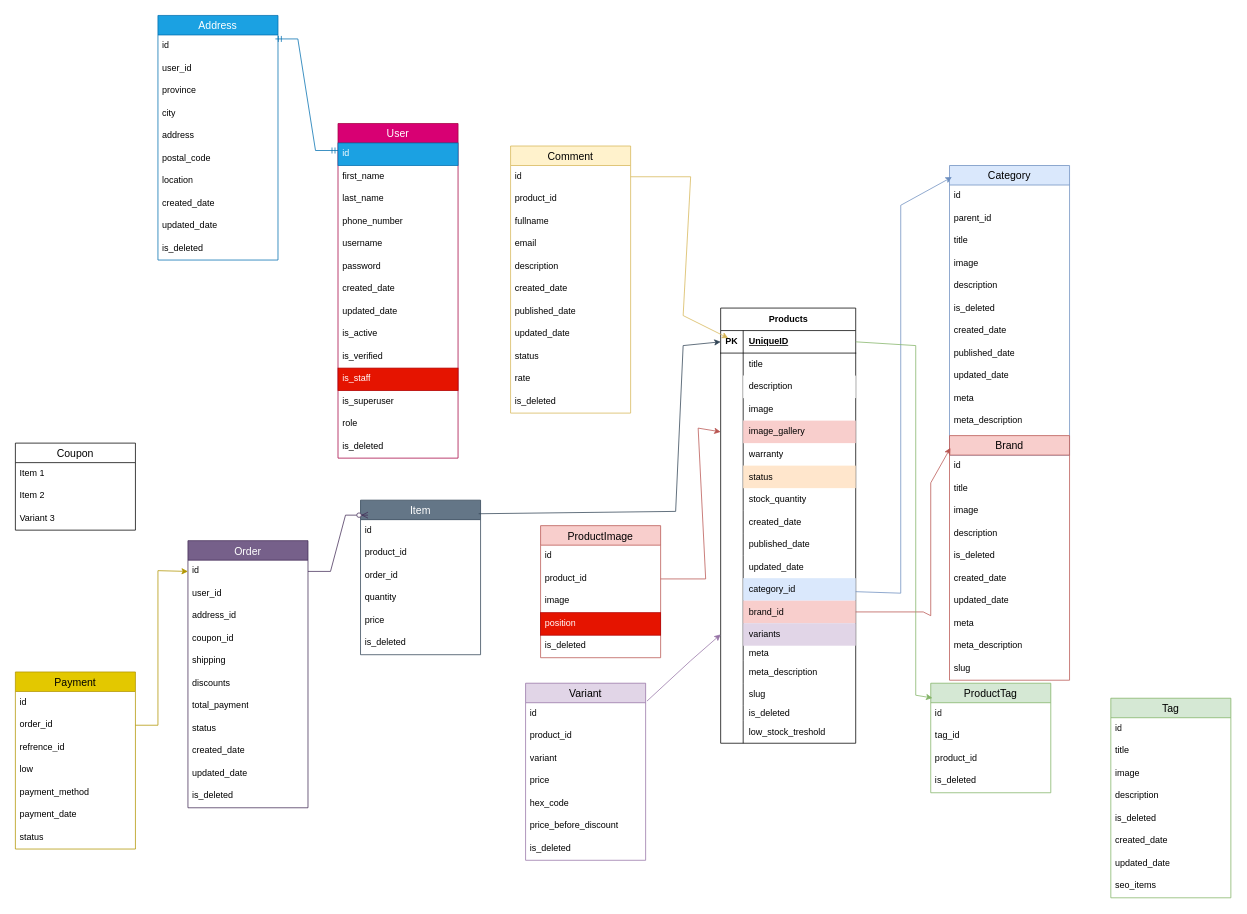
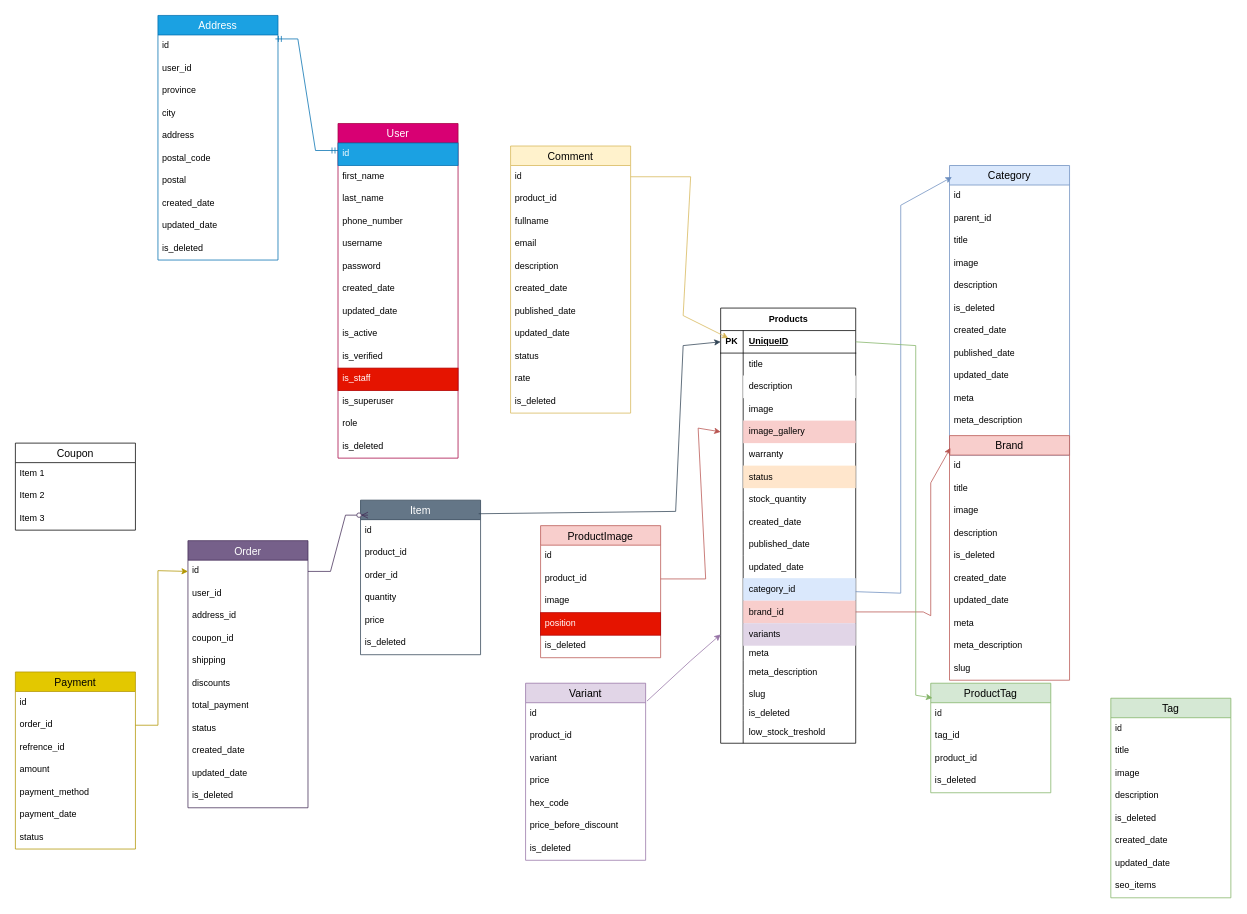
(180, 181) -> (176, 181)
(40, 518) -> (34, 518)
(26, 769) -> (35, 769)
